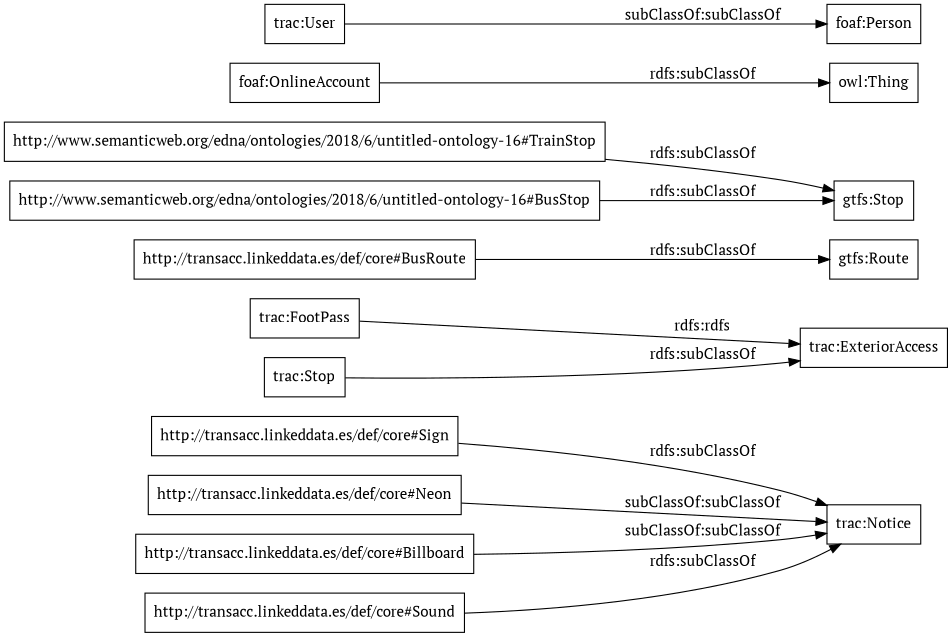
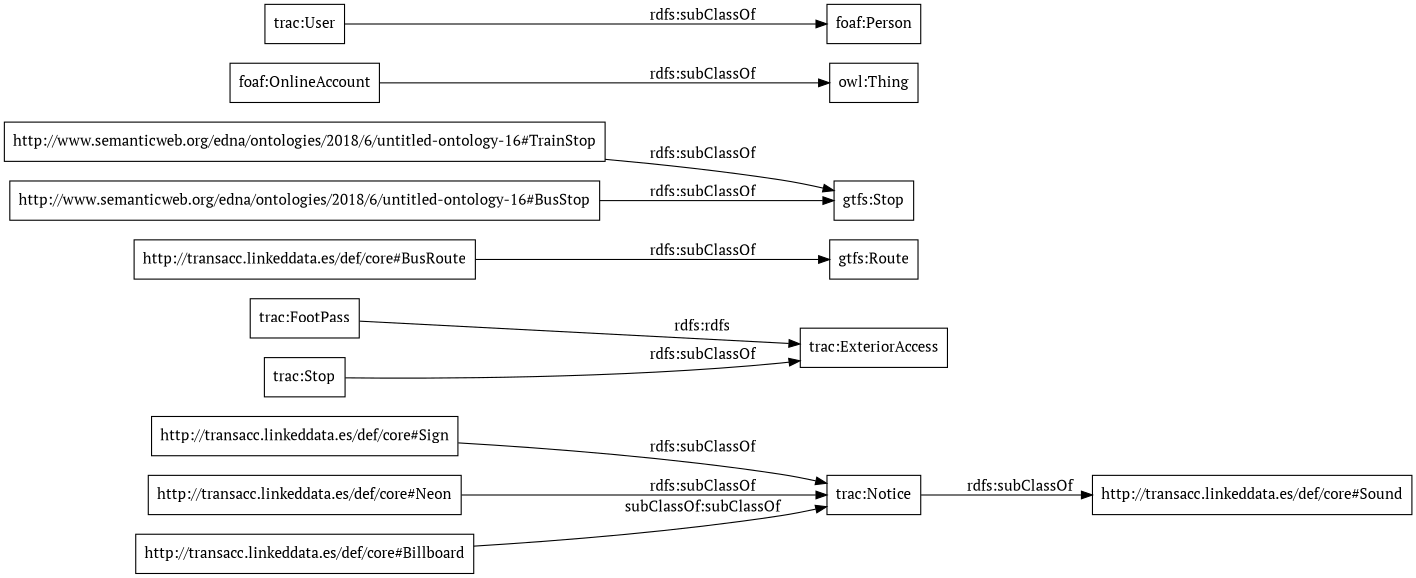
(703, 16) -> (703, 16)
(703, 503) -> (703, 487)
(651, 597) -> (1001, 495)
